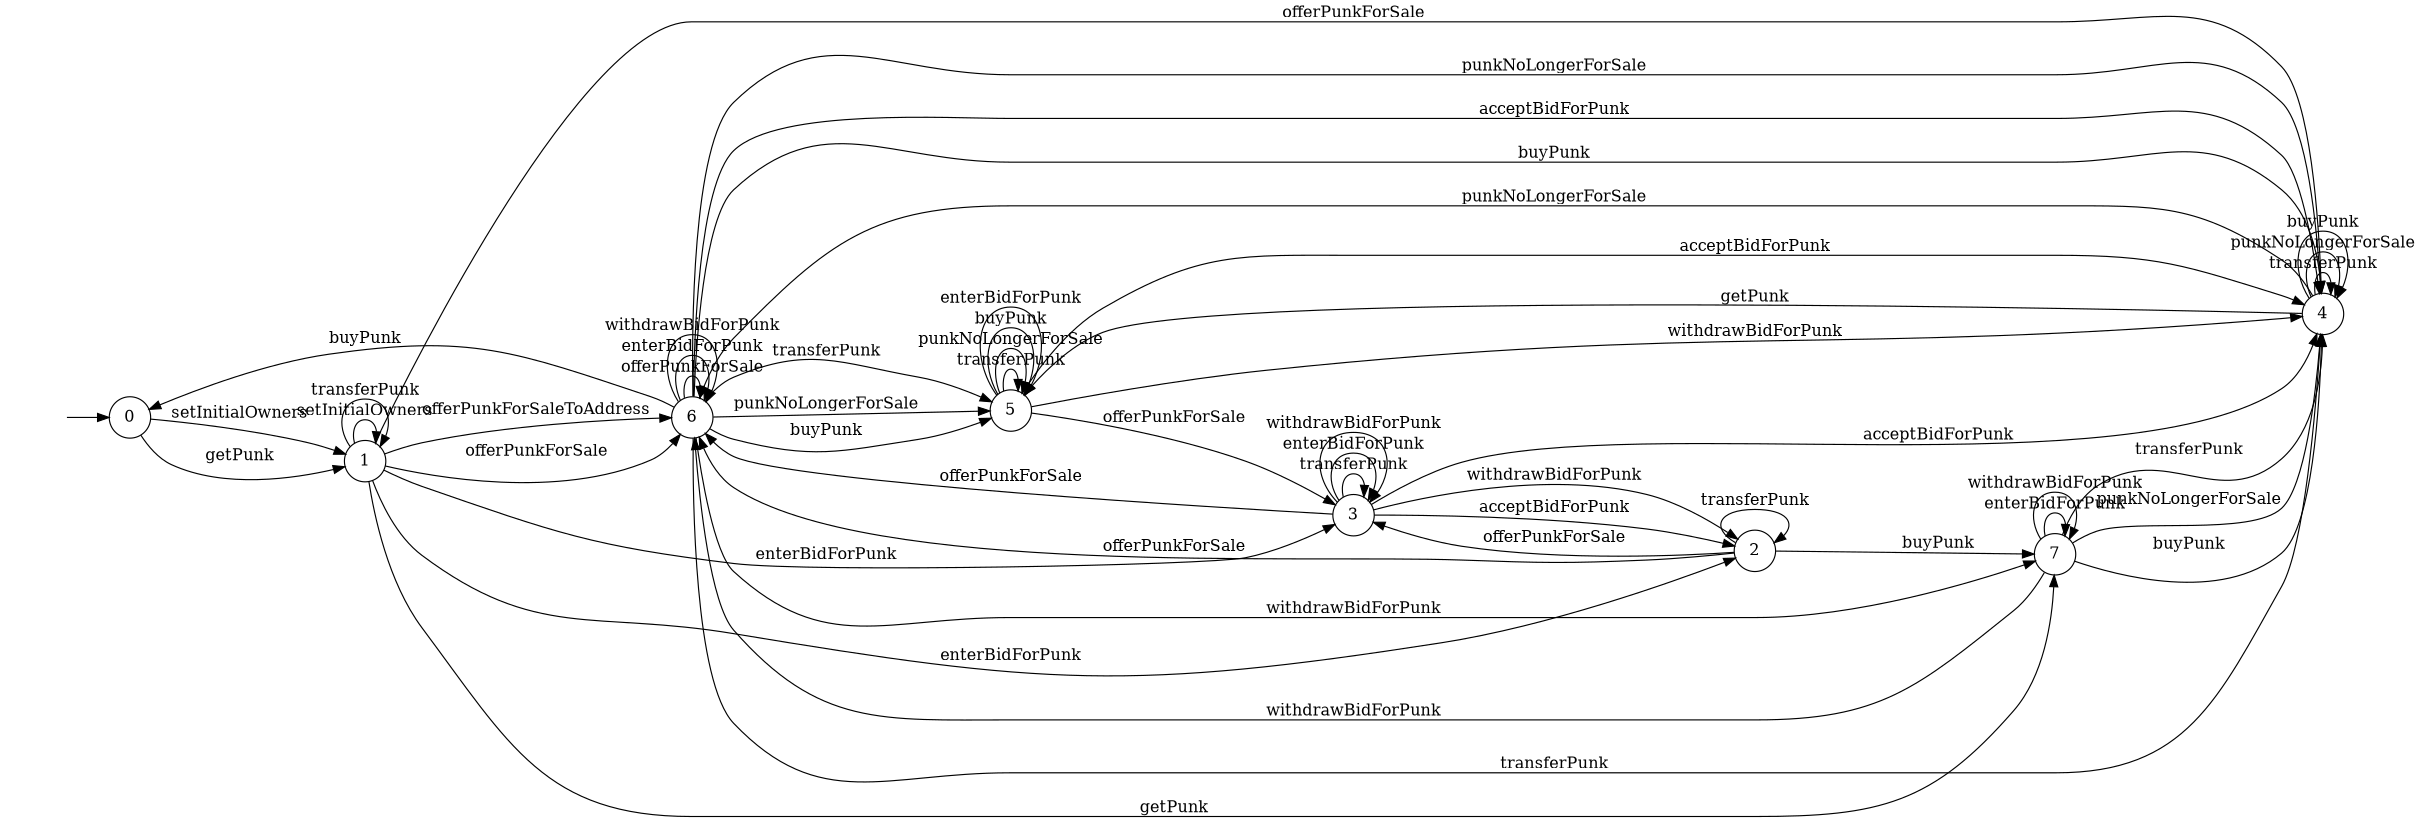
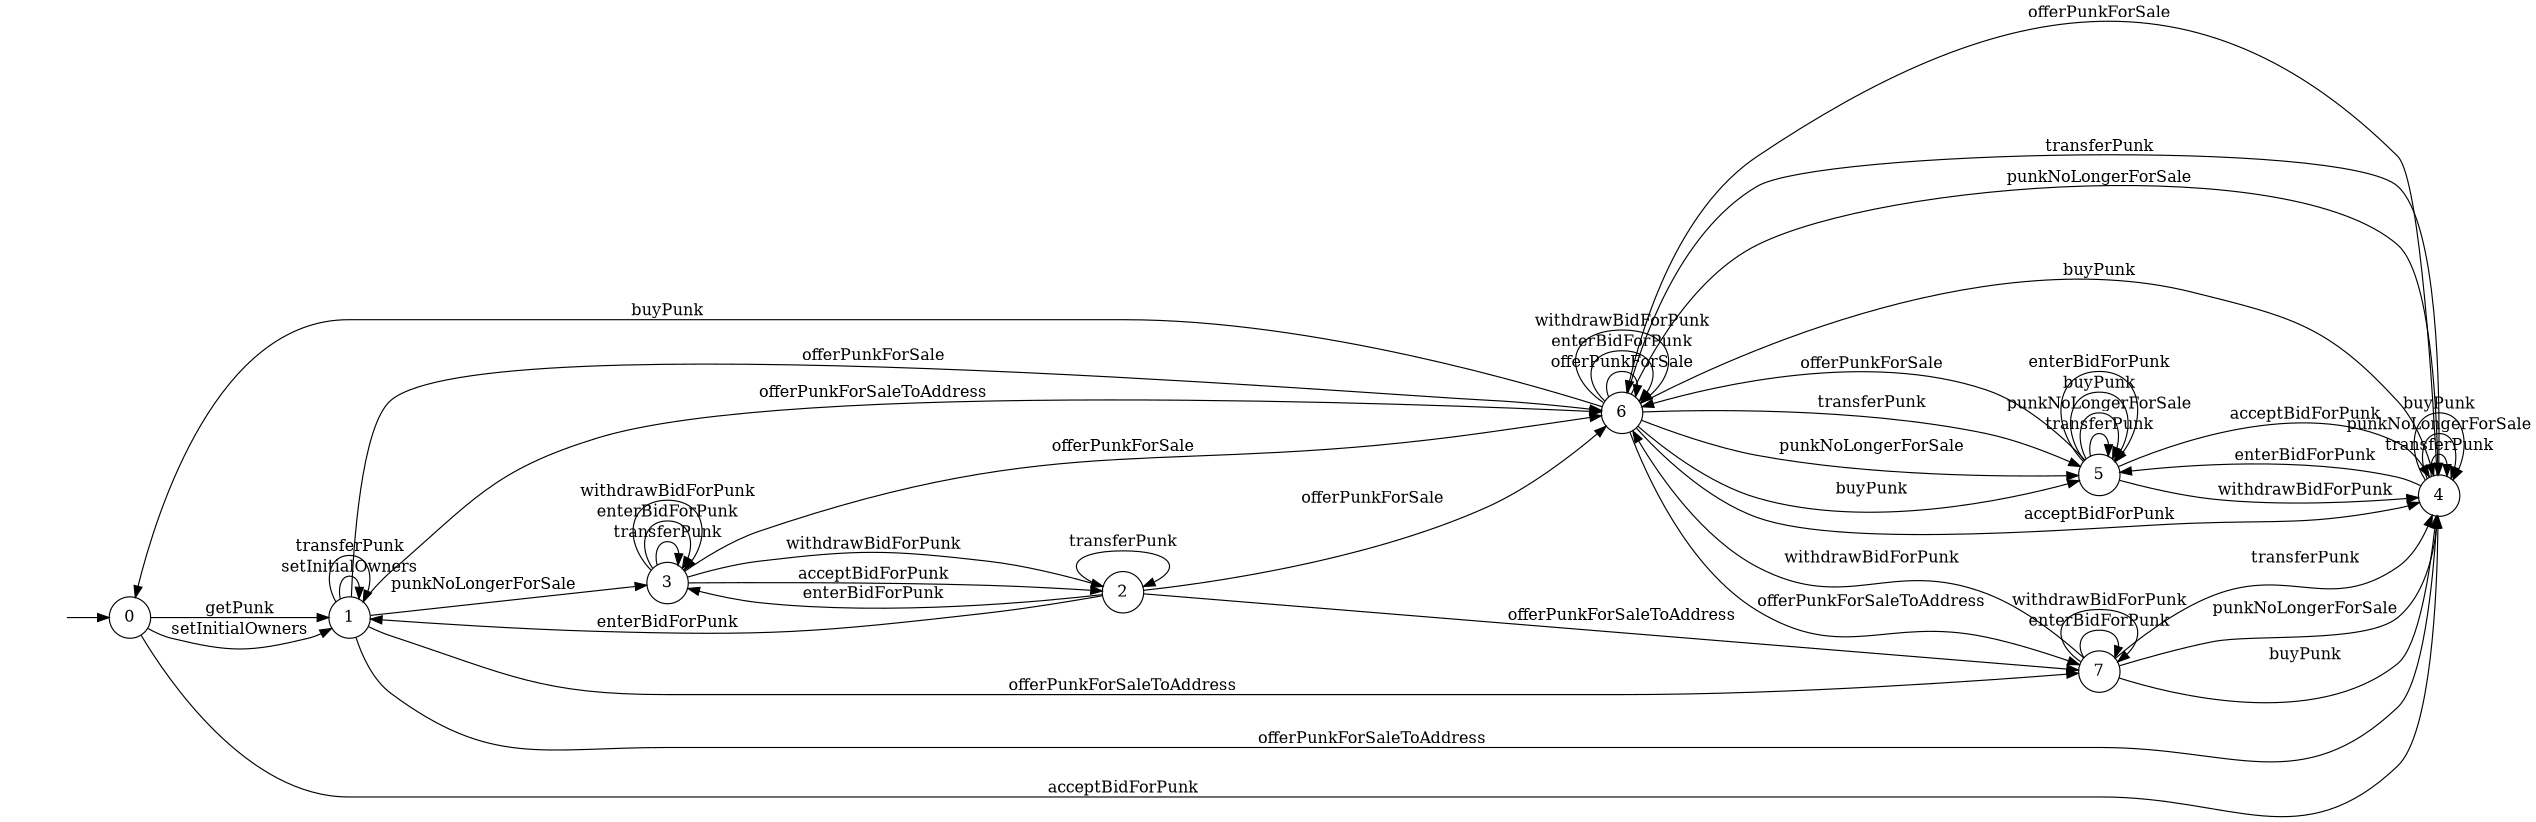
(1354, 13) -> (1373, 739)
(1554, 197) -> (2099, 13)
(1755, 297) -> (2305, 456)
(1183, 442) -> (1880, 372)
(1852, 444) -> (1366, 797)
(1554, 538) -> (873, 594)
(1938, 543) -> (1622, 616)
(826, 555) -> (484, 585)
(1354, 609) -> (1872, 602)
(1026, 673) -> (743, 633)
(1174, 808) -> (1123, 686)
